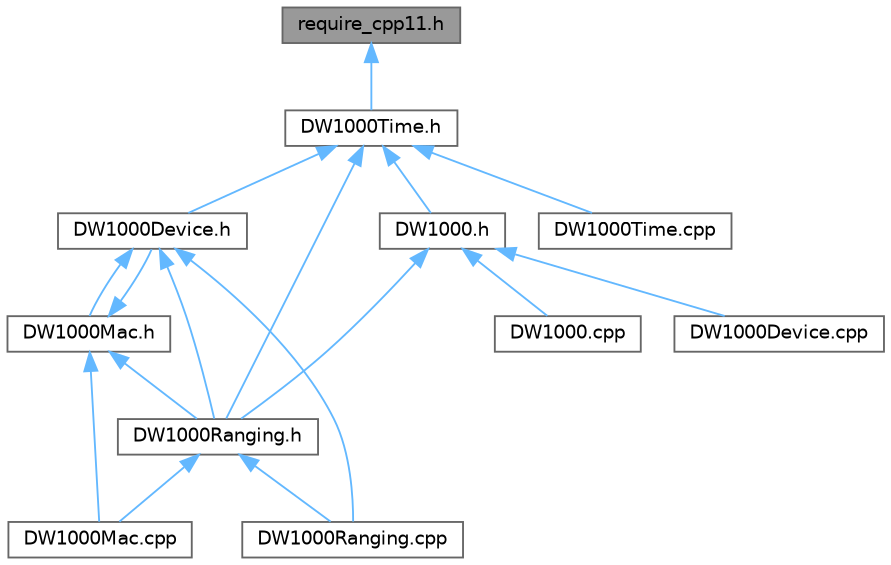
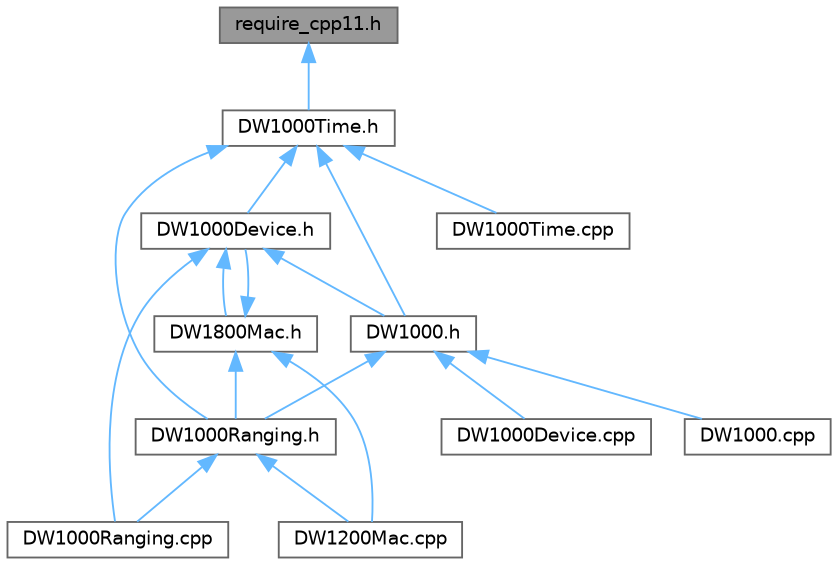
(89, 334) -> (236, 334)
(194, 342) -> (333, 287)
(100, 540) -> (370, 540)
